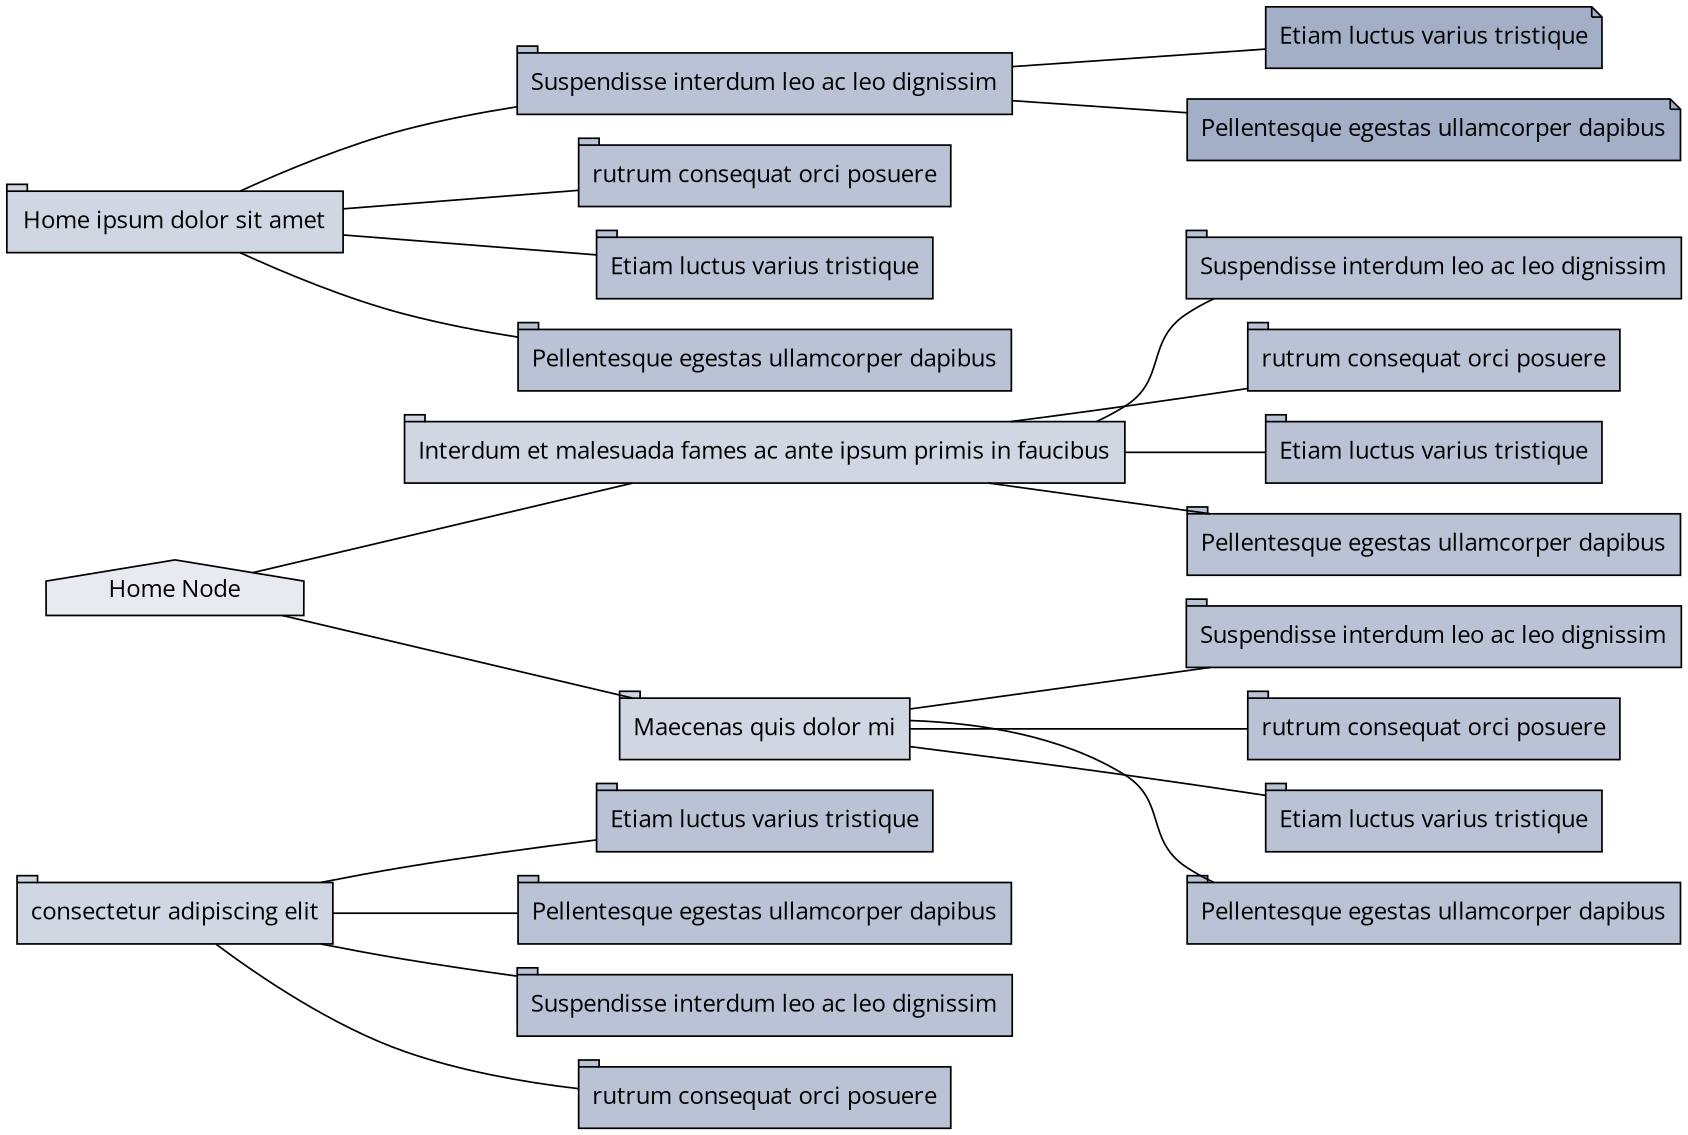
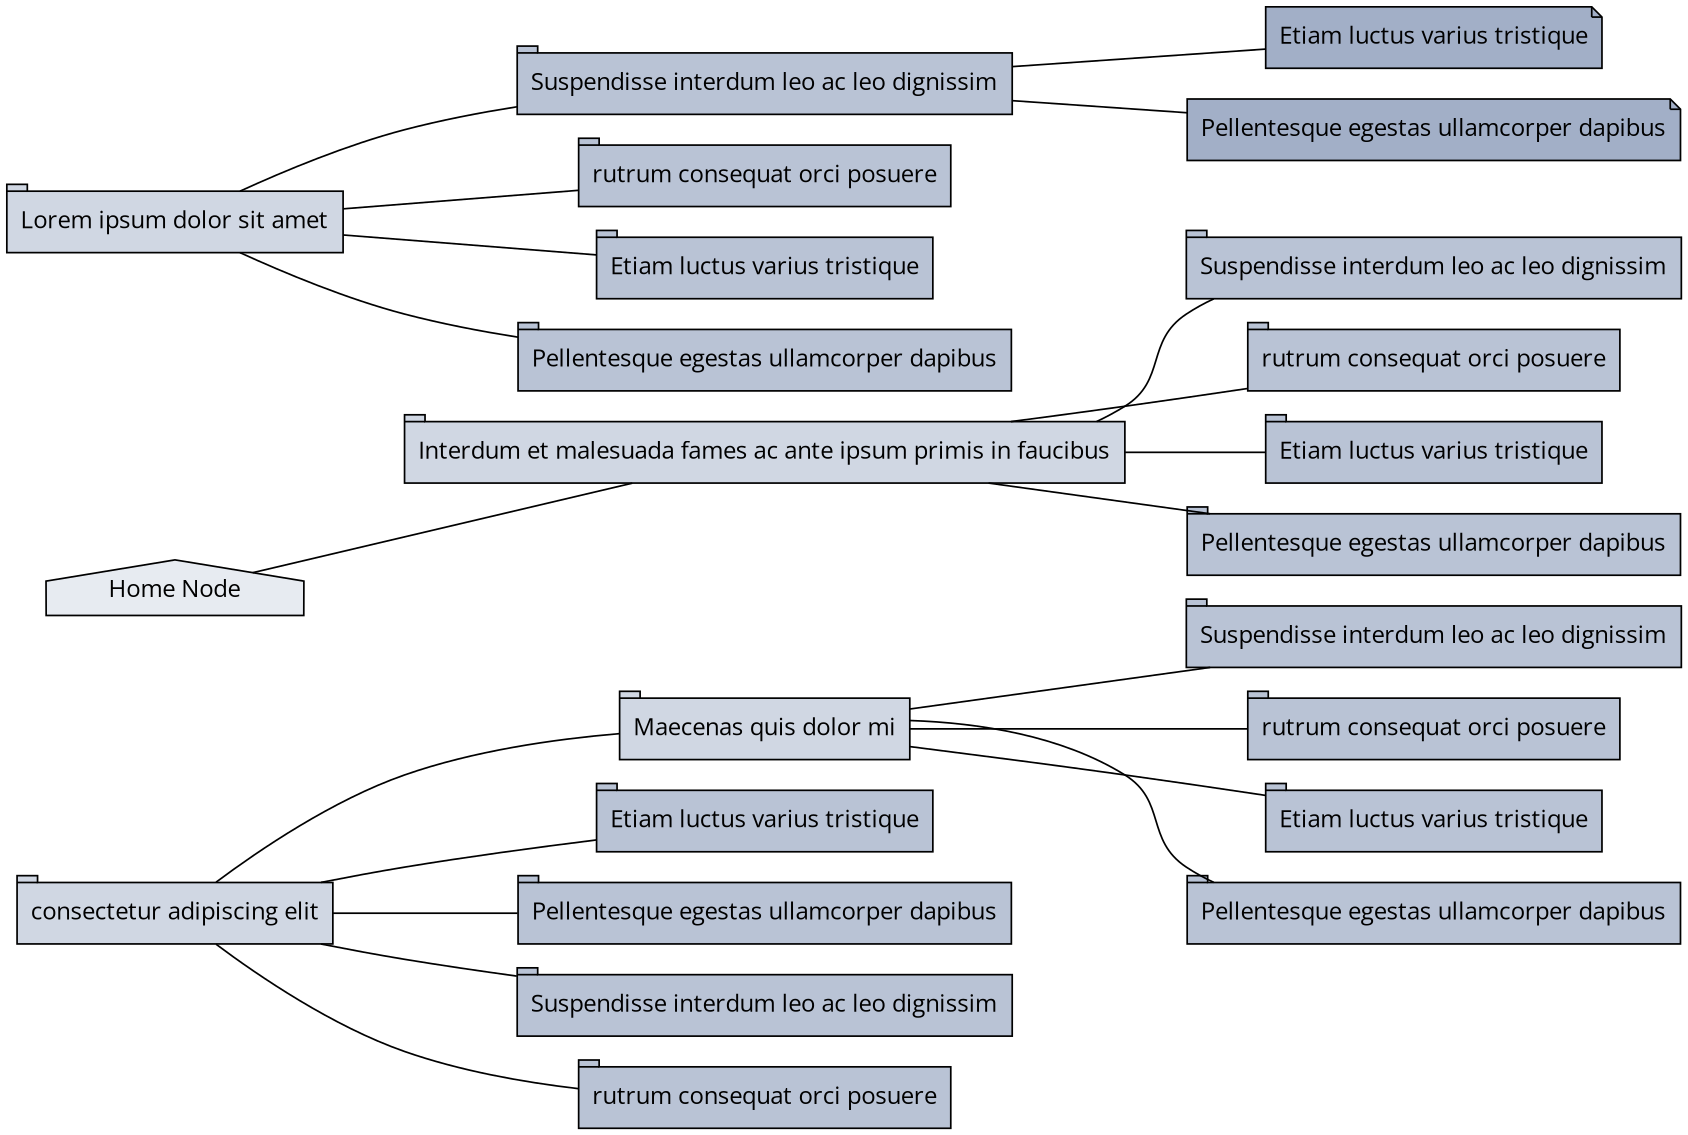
(175, 222) -> (175, 222)
(457, 657) -> (405, 775)
